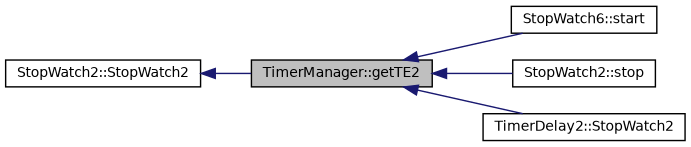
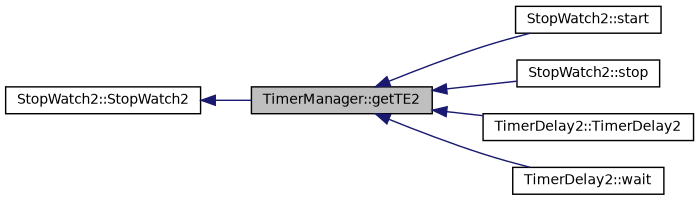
(584, 20) -> (588, 20)
(584, 127) -> (588, 127)
none -> (588, 181)
